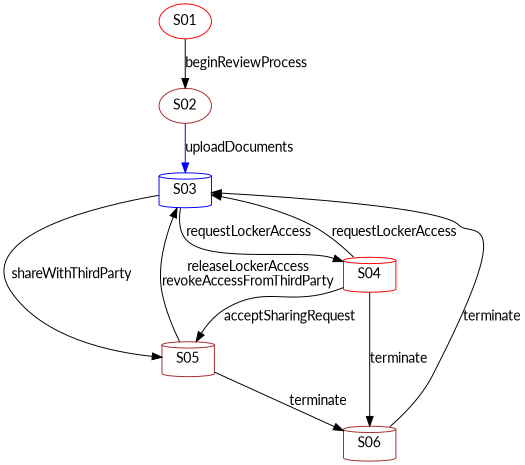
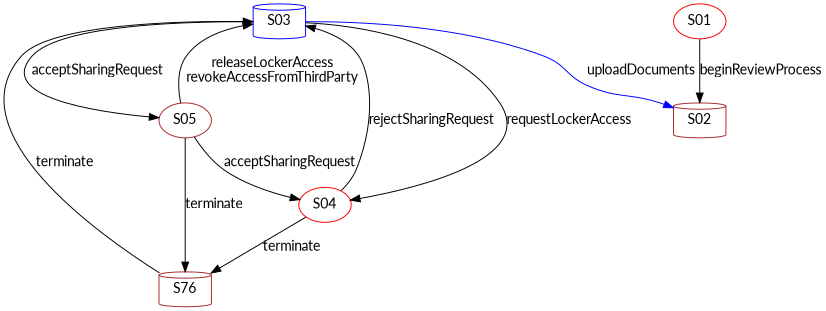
(185, 106) -> (700, 120)
(185, 143) -> (491, 41)
(394, 233) -> (432, 120)
(72, 275) -> (98, 71)
(370, 275) -> (325, 205)
(267, 297) -> (236, 177)
(188, 359) -> (185, 120)
(370, 444) -> (185, 289)
